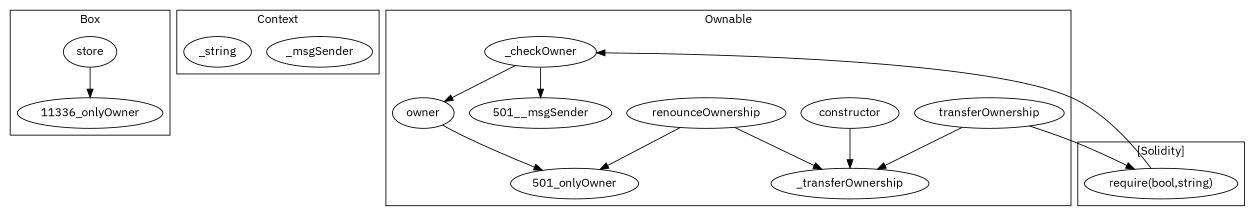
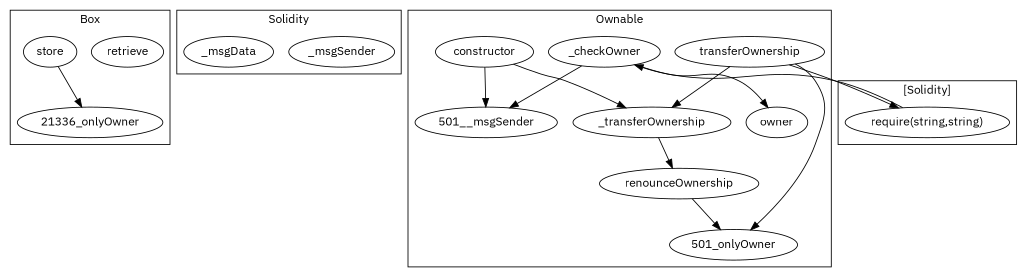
(278, 20) -> (289, 20)
none -> (128, 52)
(218, 52) -> (229, 52)
none -> (485, 83)
(90, 113) -> (90, 122)
(488, 147) -> (814, 147)
(774, 147) -> (664, 149)
(1161, 184) -> (927, 122)
